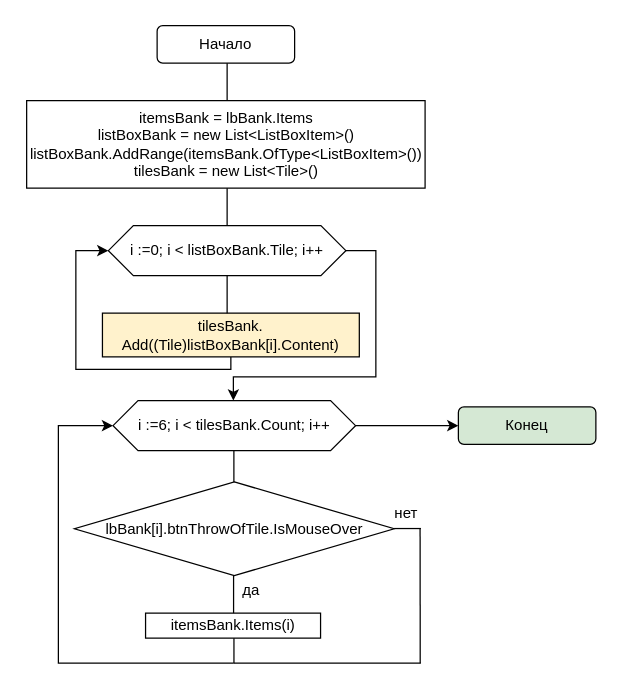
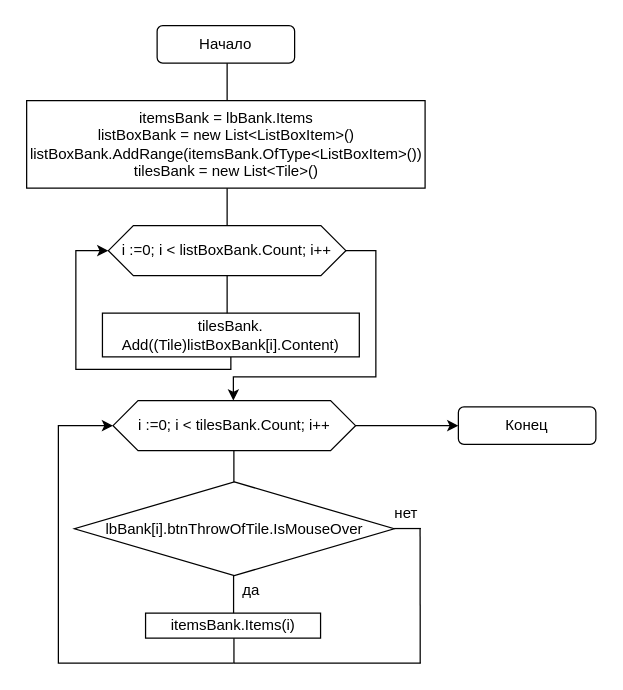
(227, 251) -> (227, 251)
(231, 335) -> (231, 335)
(234, 426) -> (234, 426)
(527, 426) -> (527, 426)
